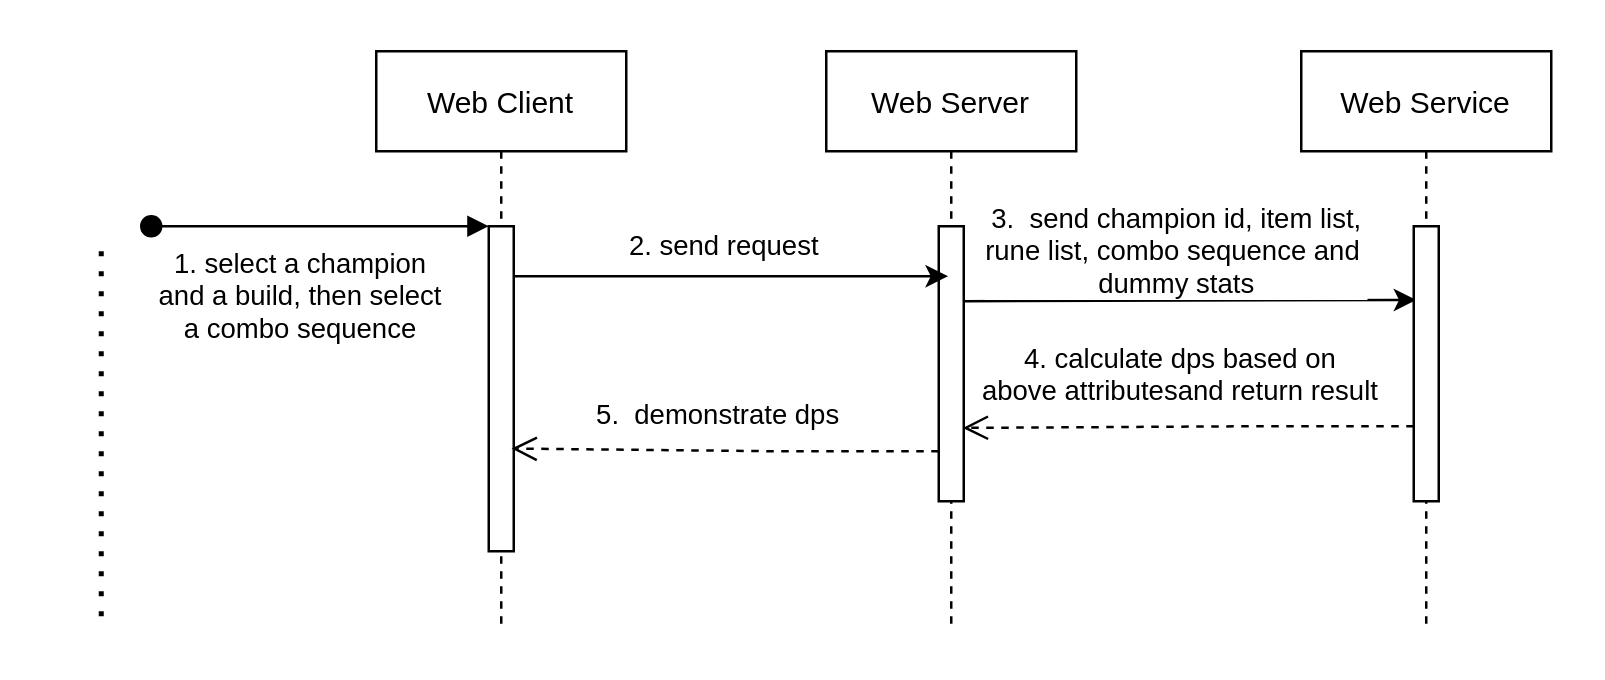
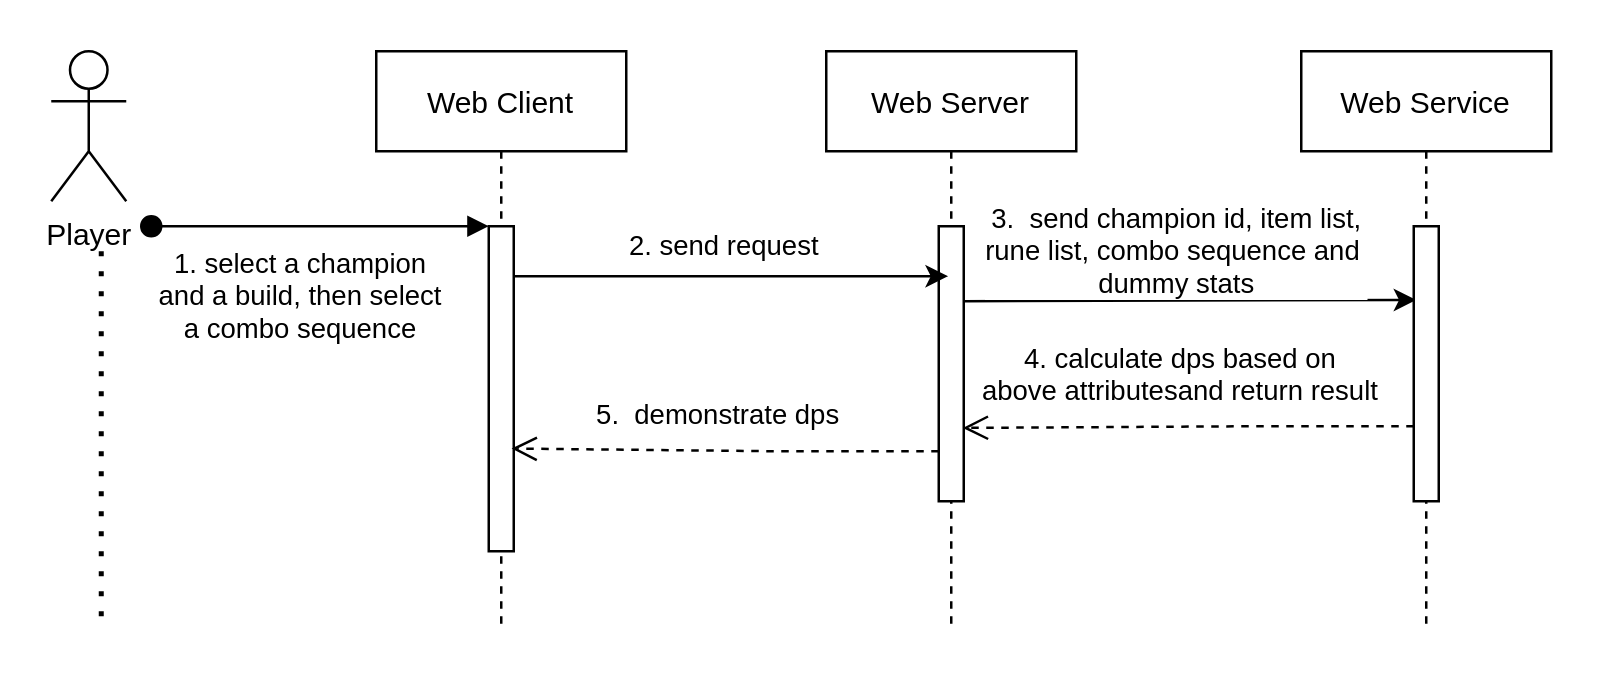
none -> (89, 126)
